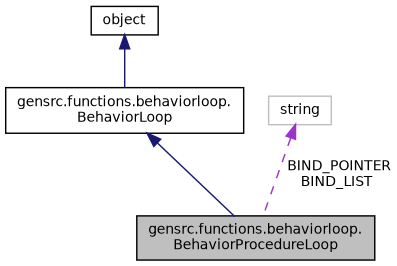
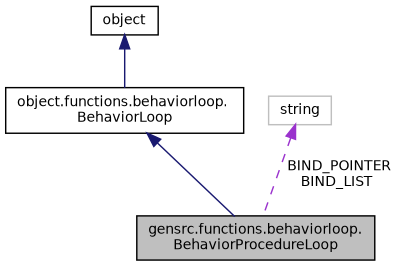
(125, 110) -> (125, 110)
